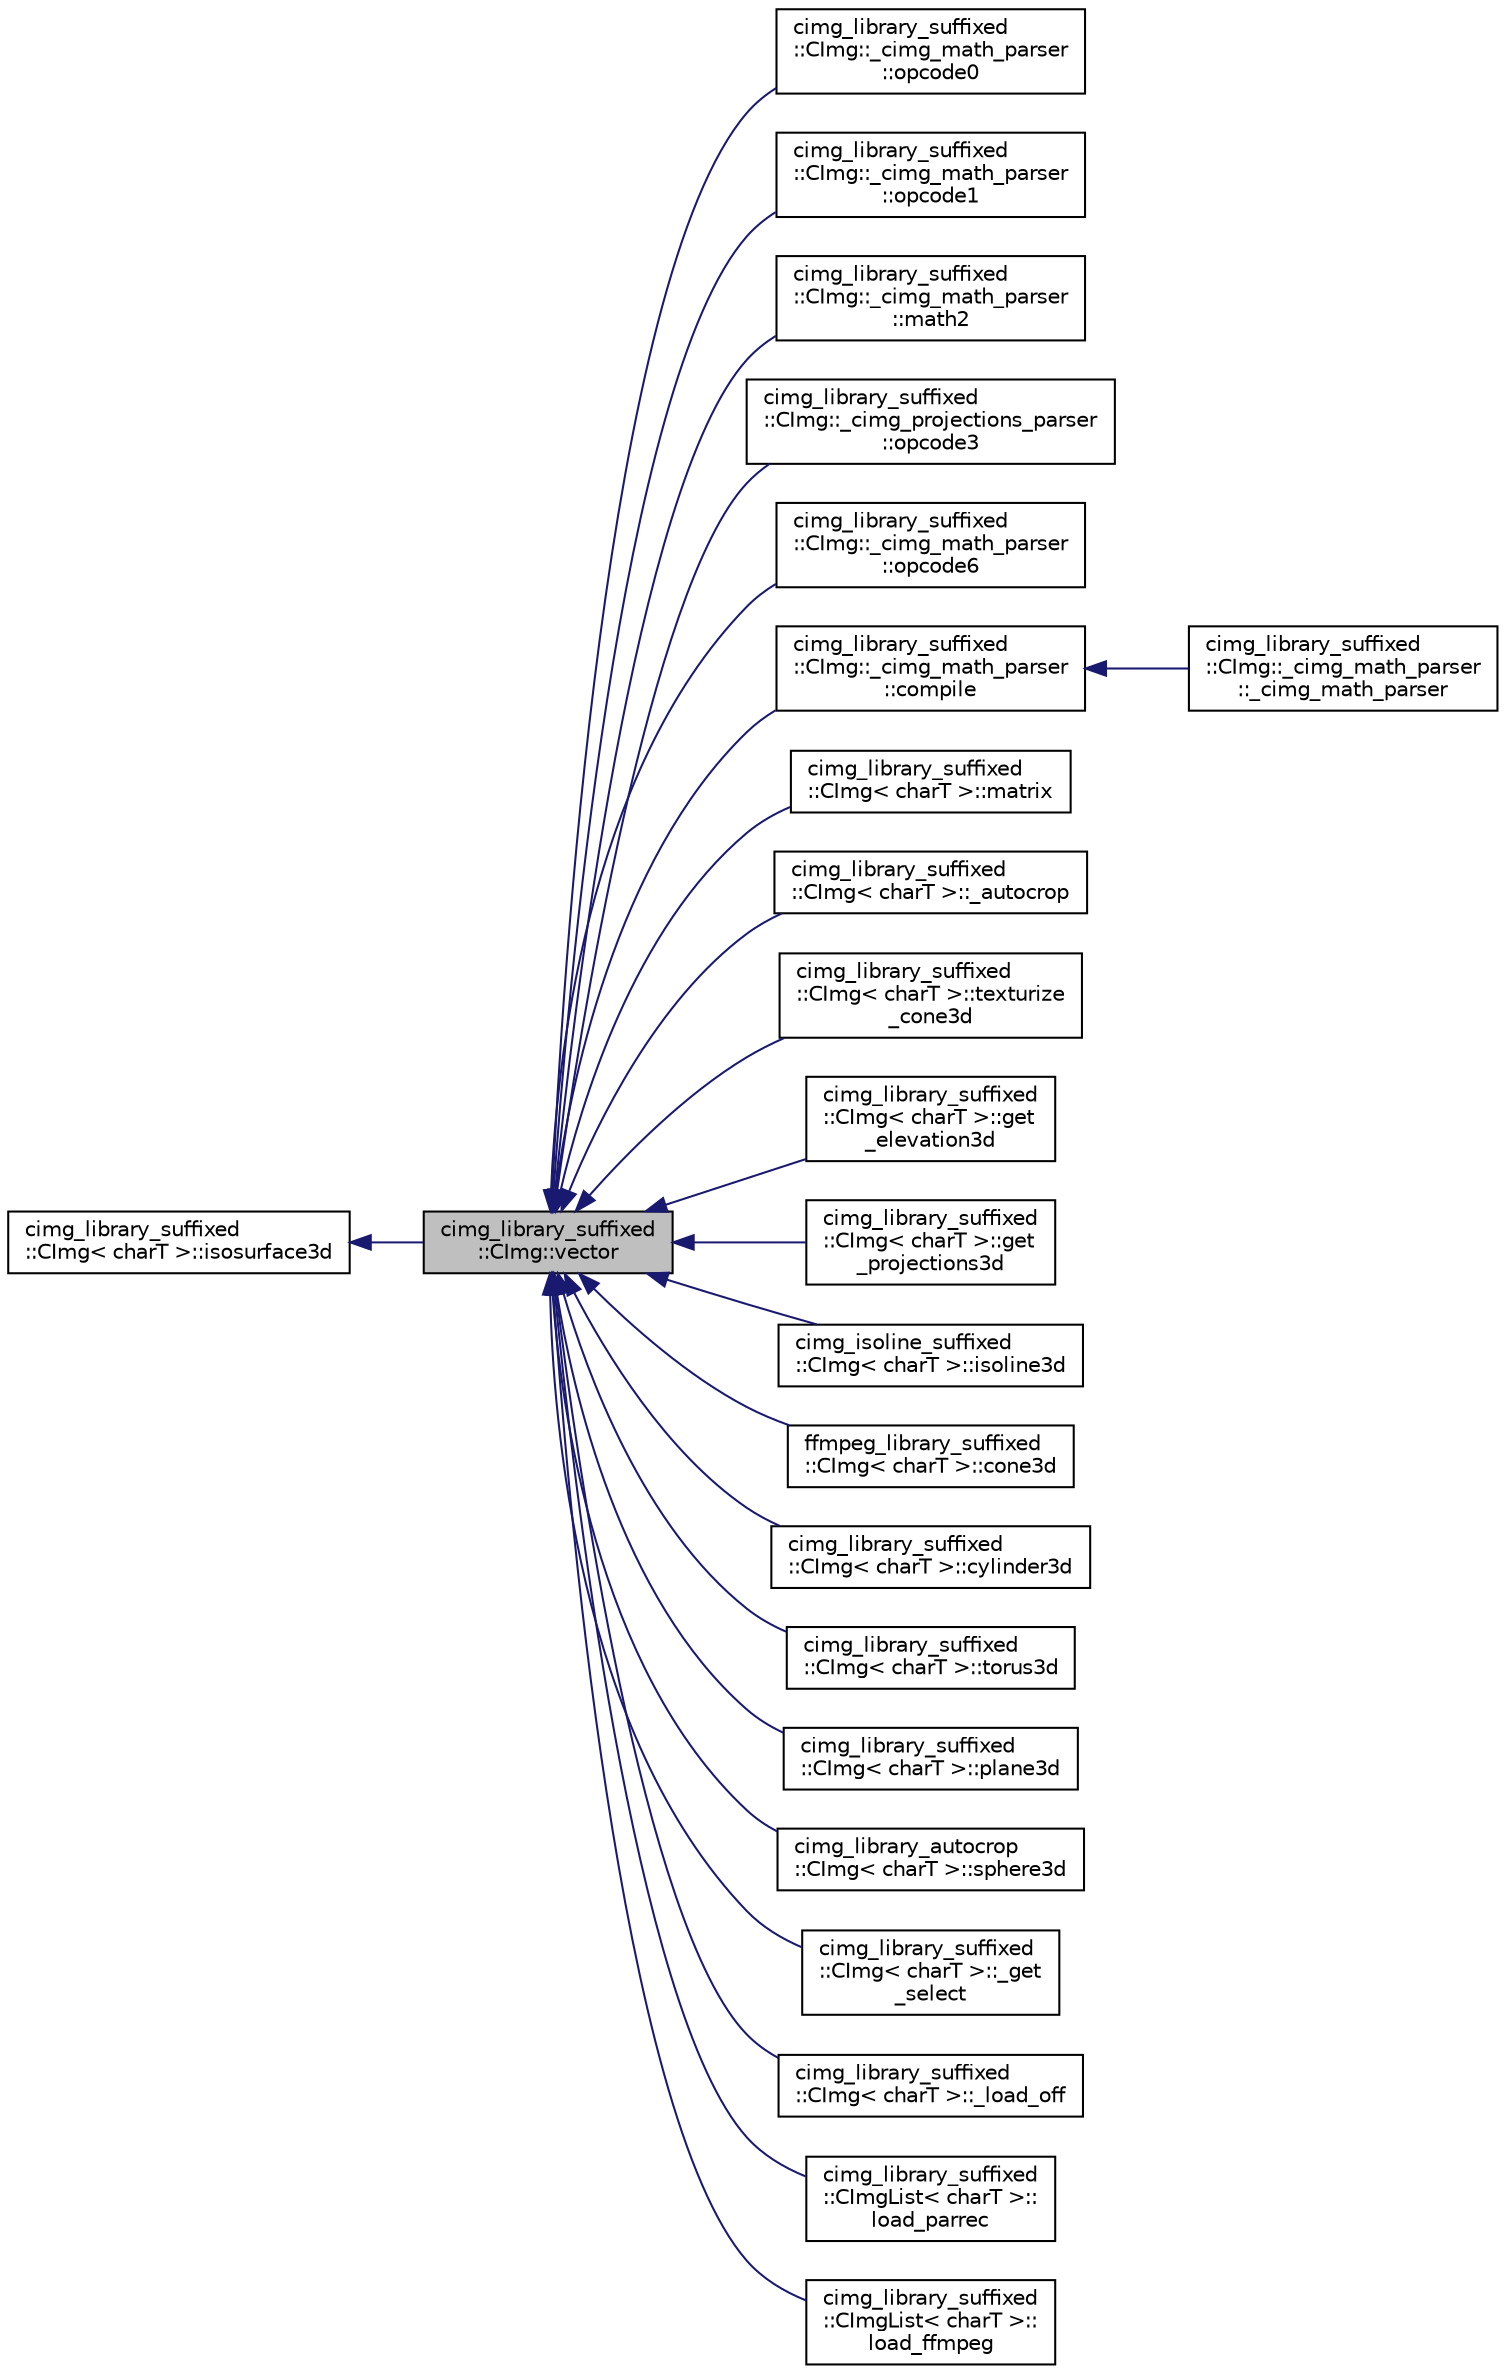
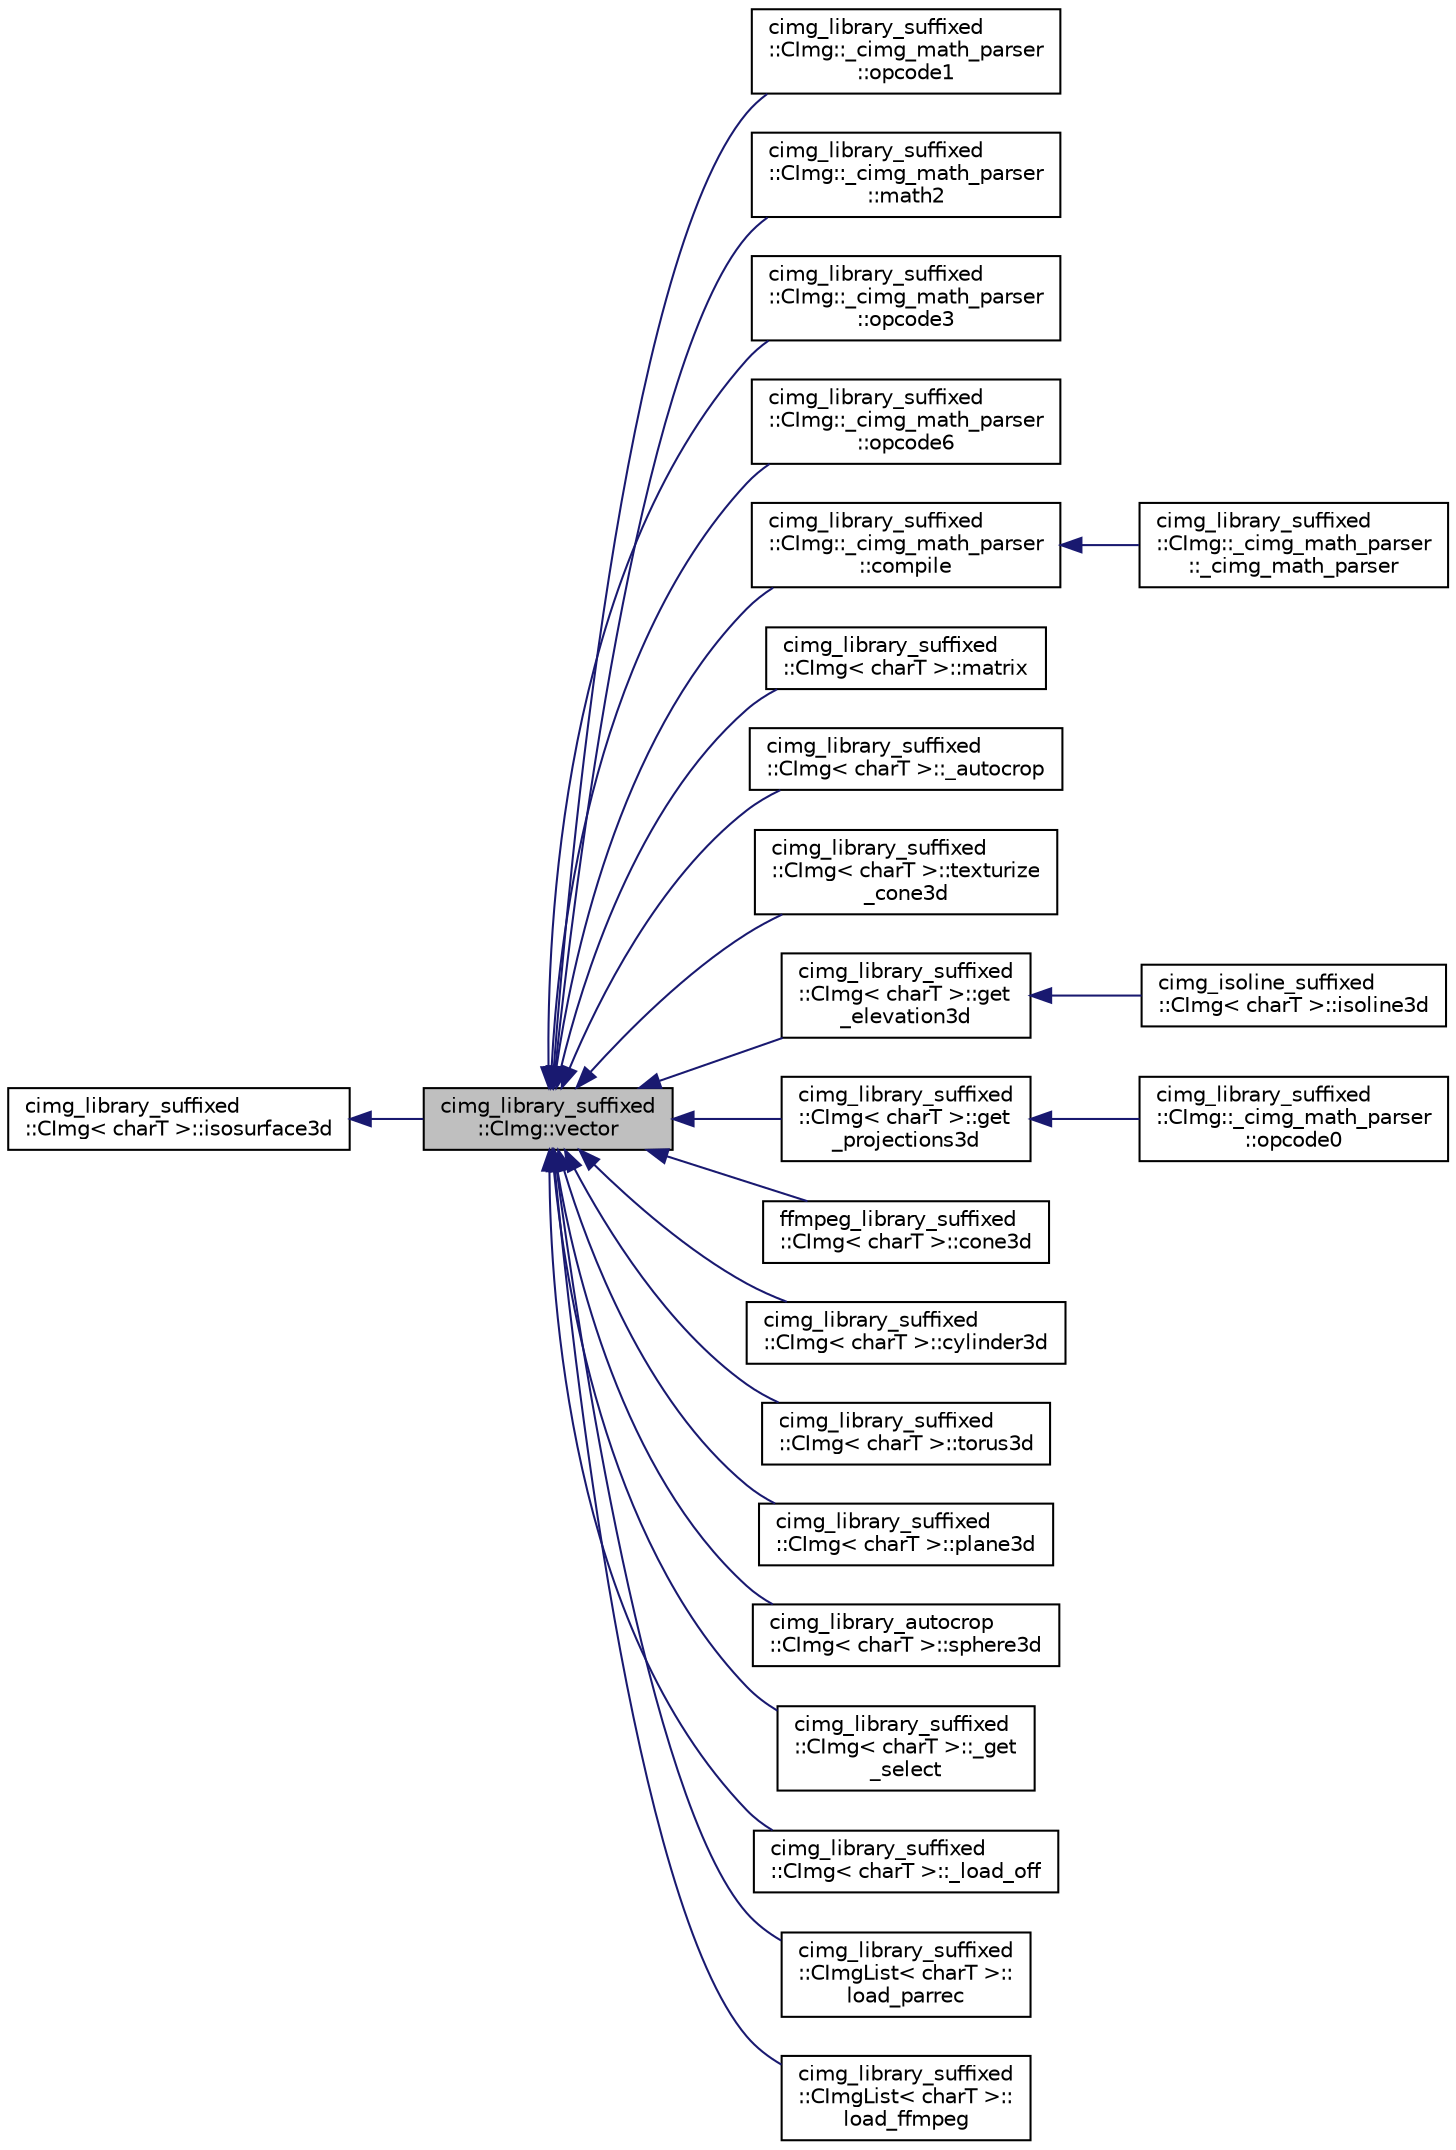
(931, 422) -> (906, 298)
(603, 621) -> (1095, 1119)
(742, 1303) -> (1097, 996)
